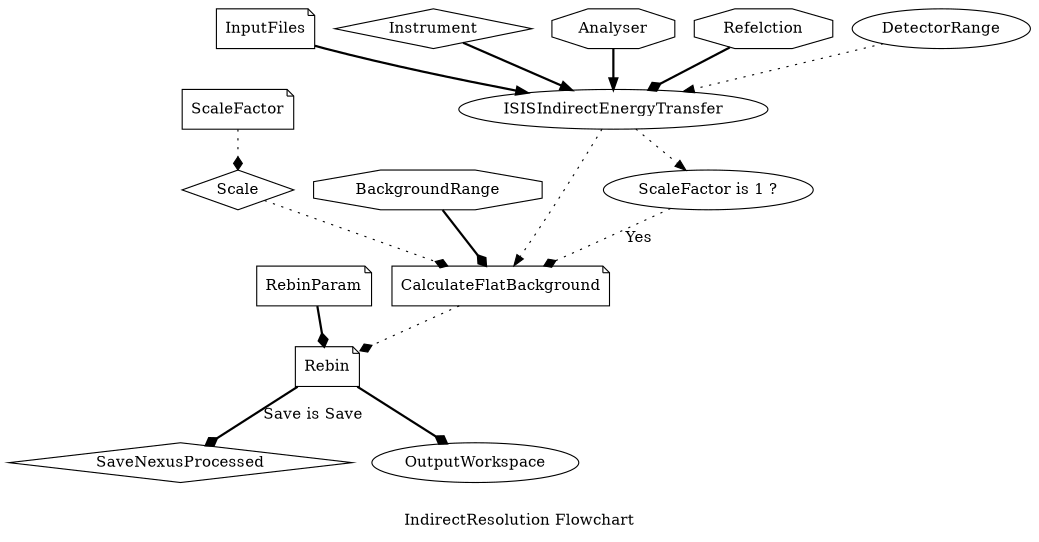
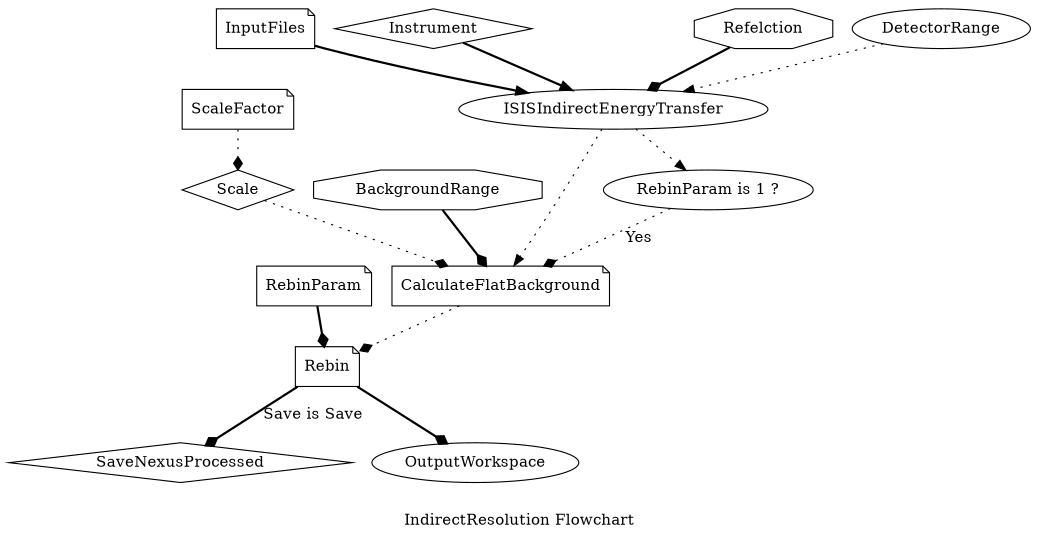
(613, 29) -> none
(708, 190) -> (708, 190)
